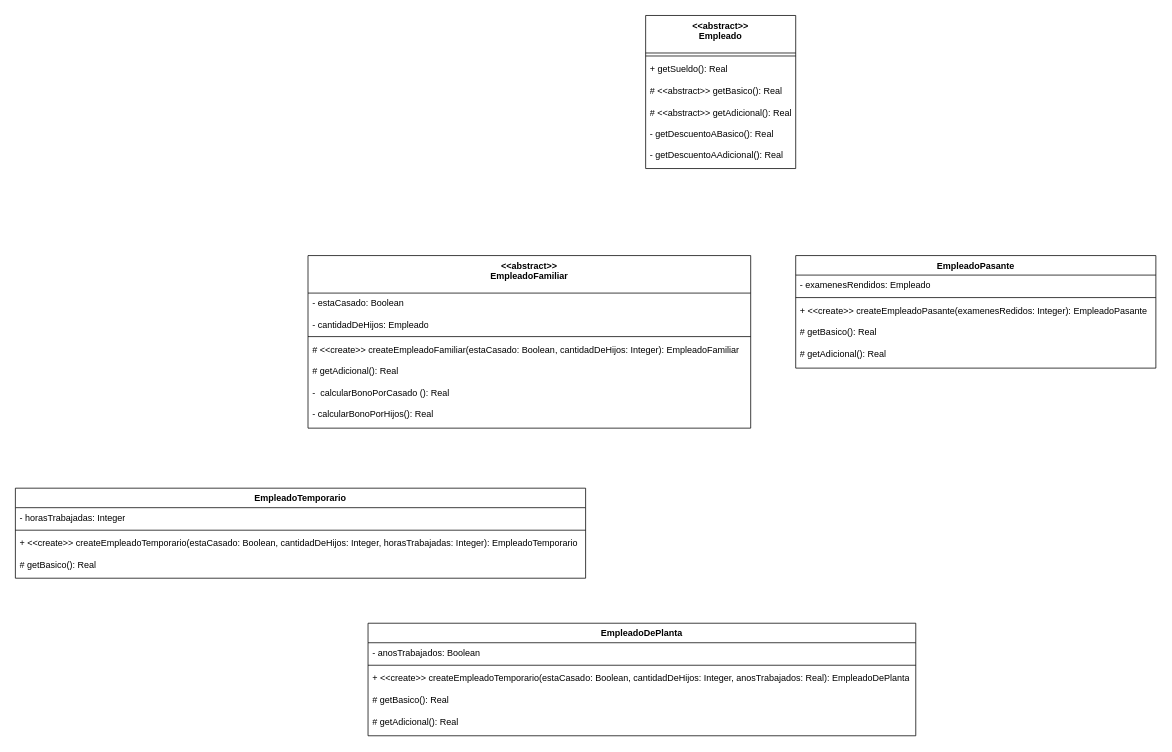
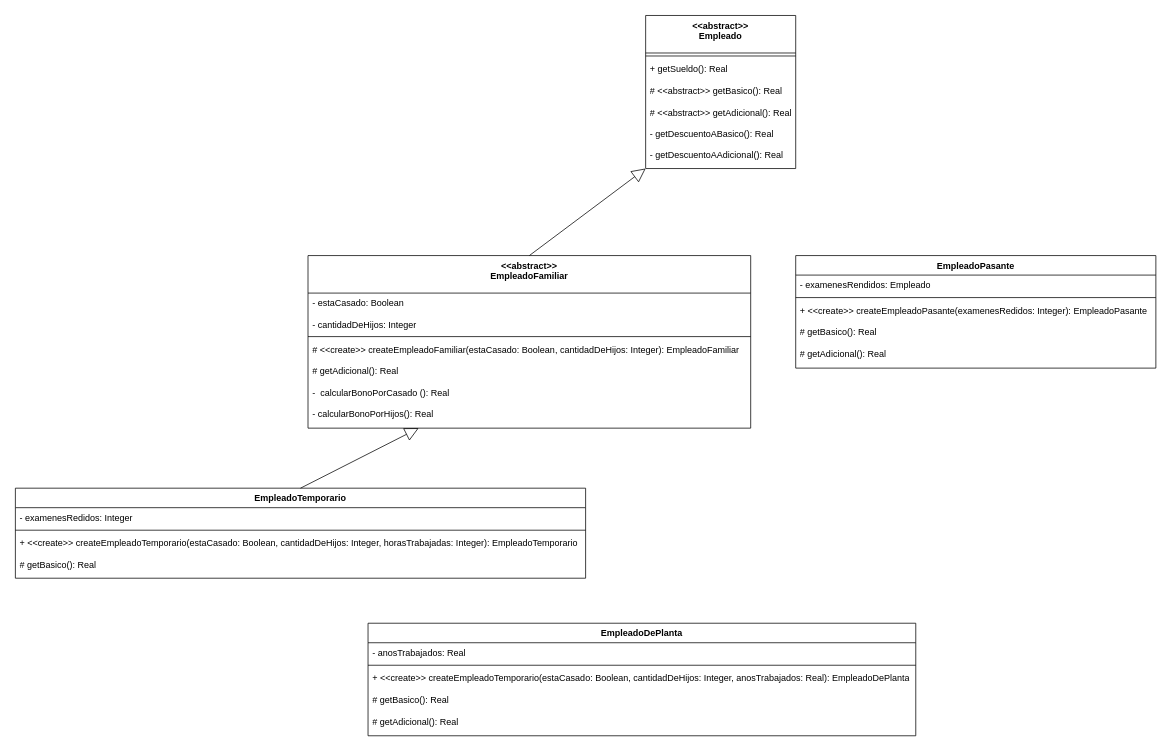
none -> (581, 216)
(373, 309) -> (372, 309)
none -> (353, 461)
(82, 518) -> (81, 518)
(431, 653) -> (423, 653)
